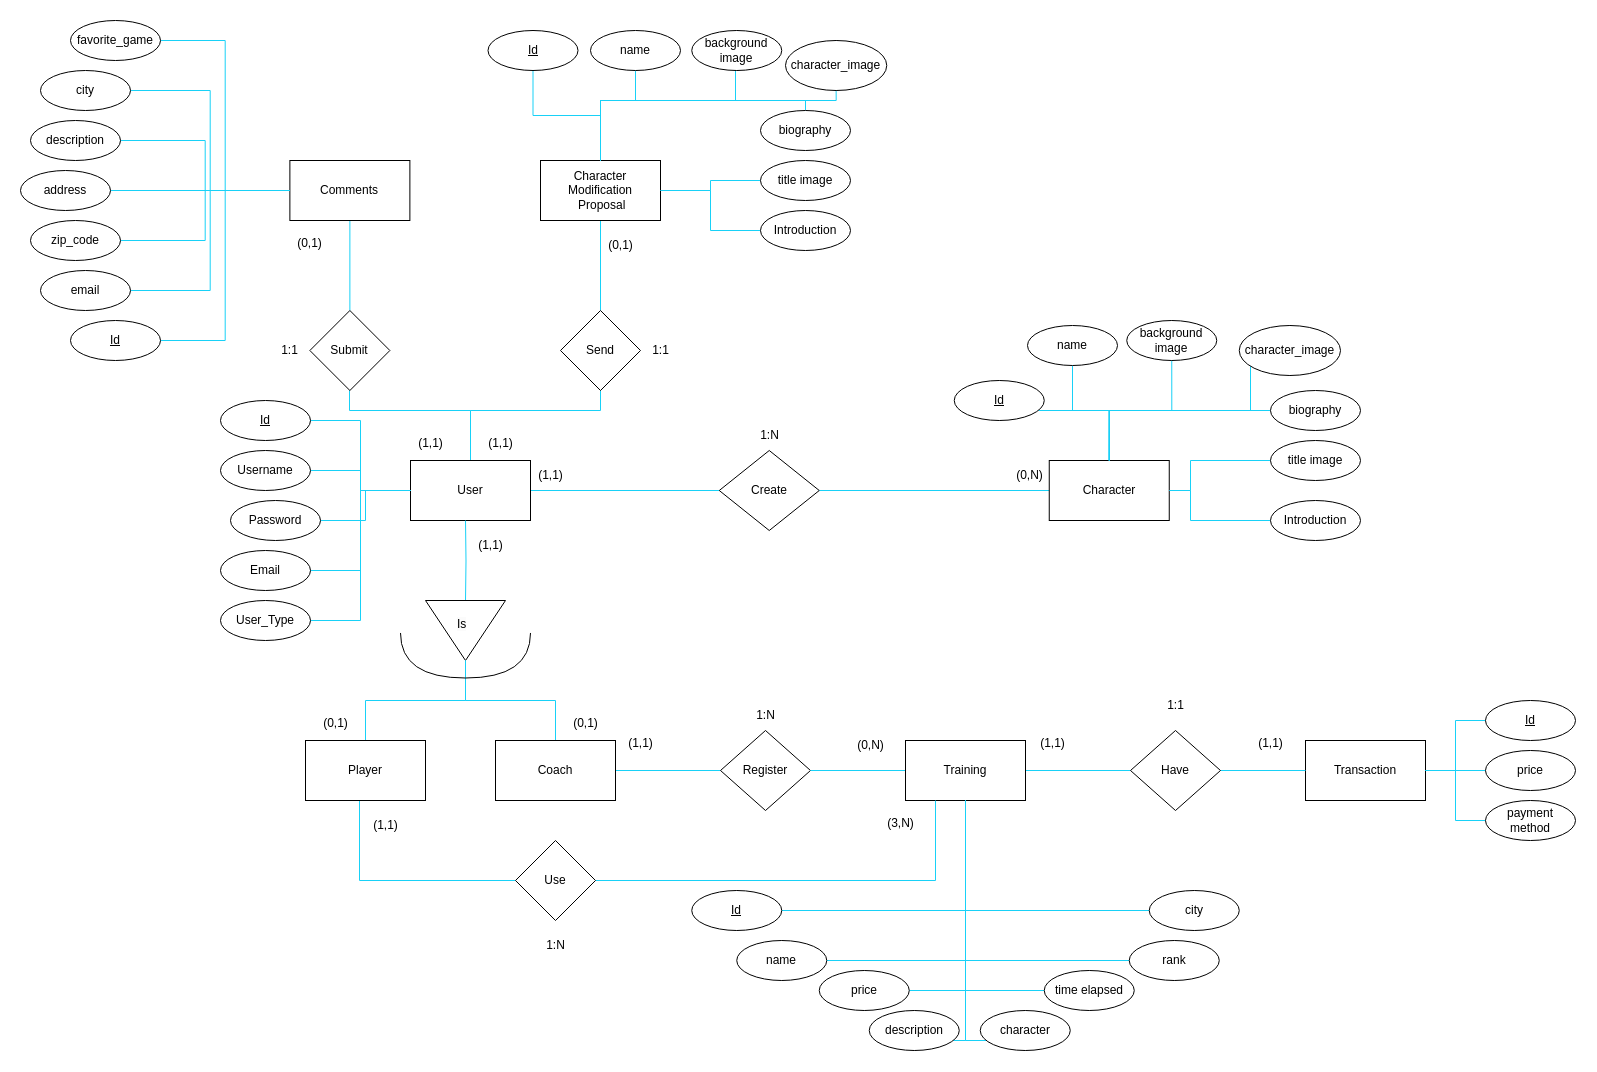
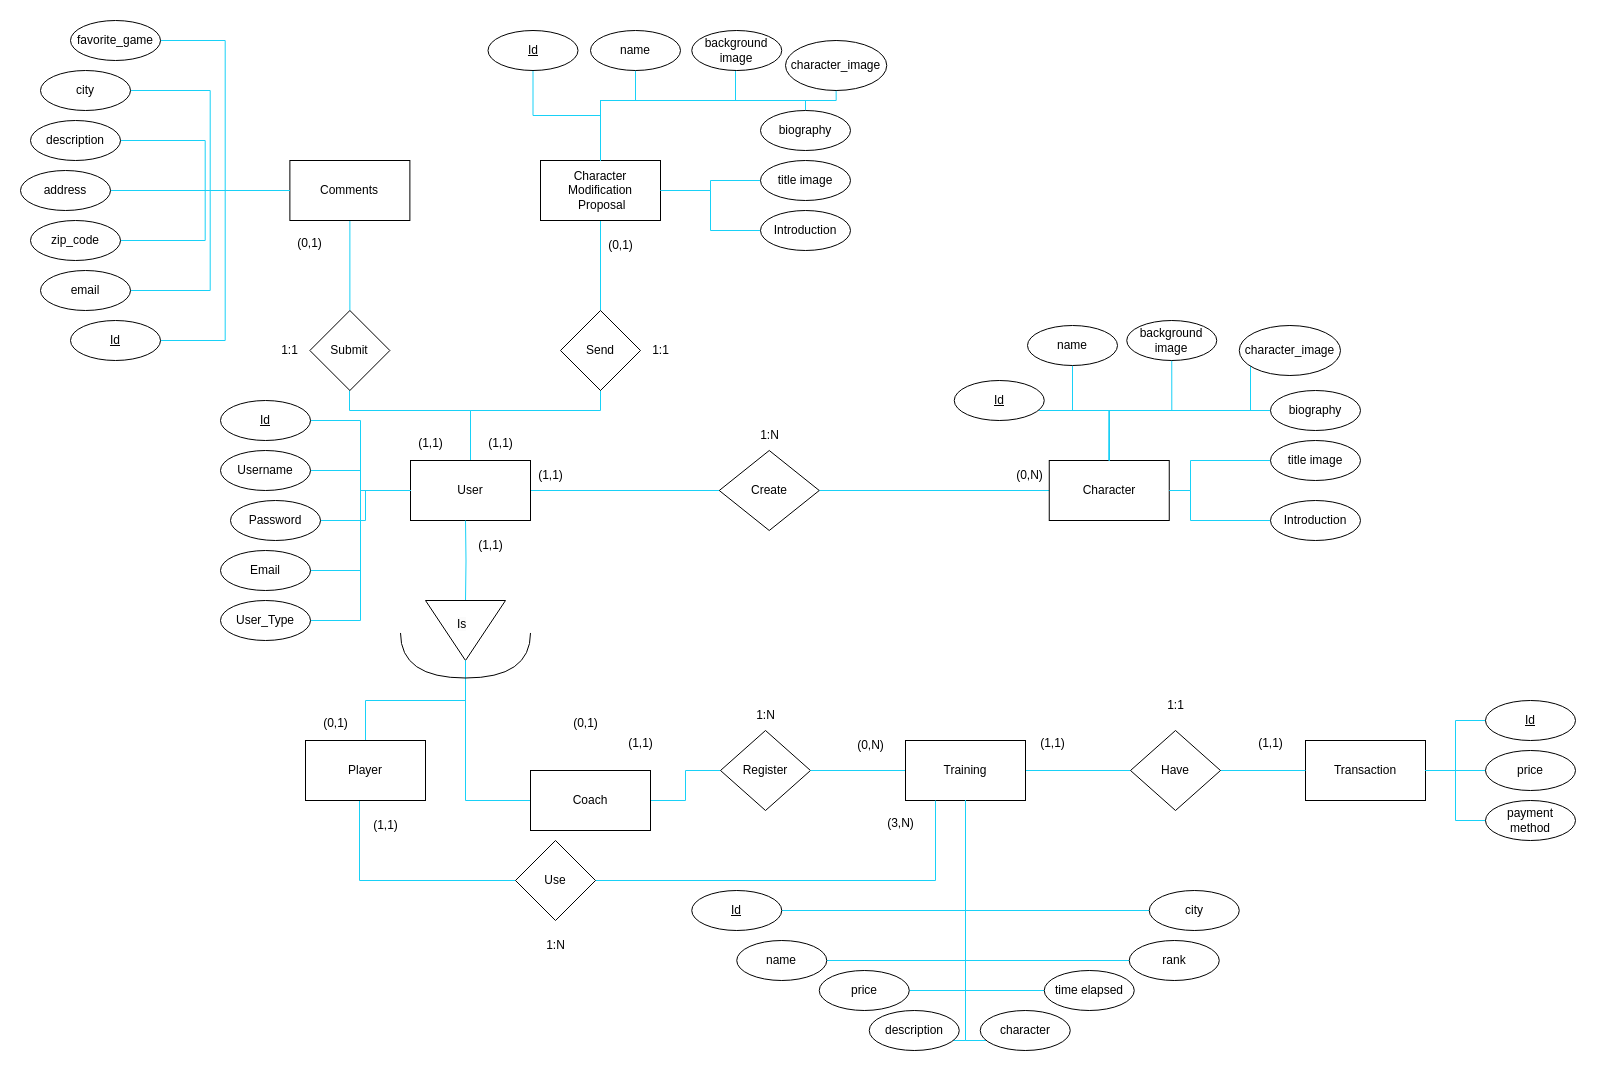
(556, 771) -> (591, 801)
